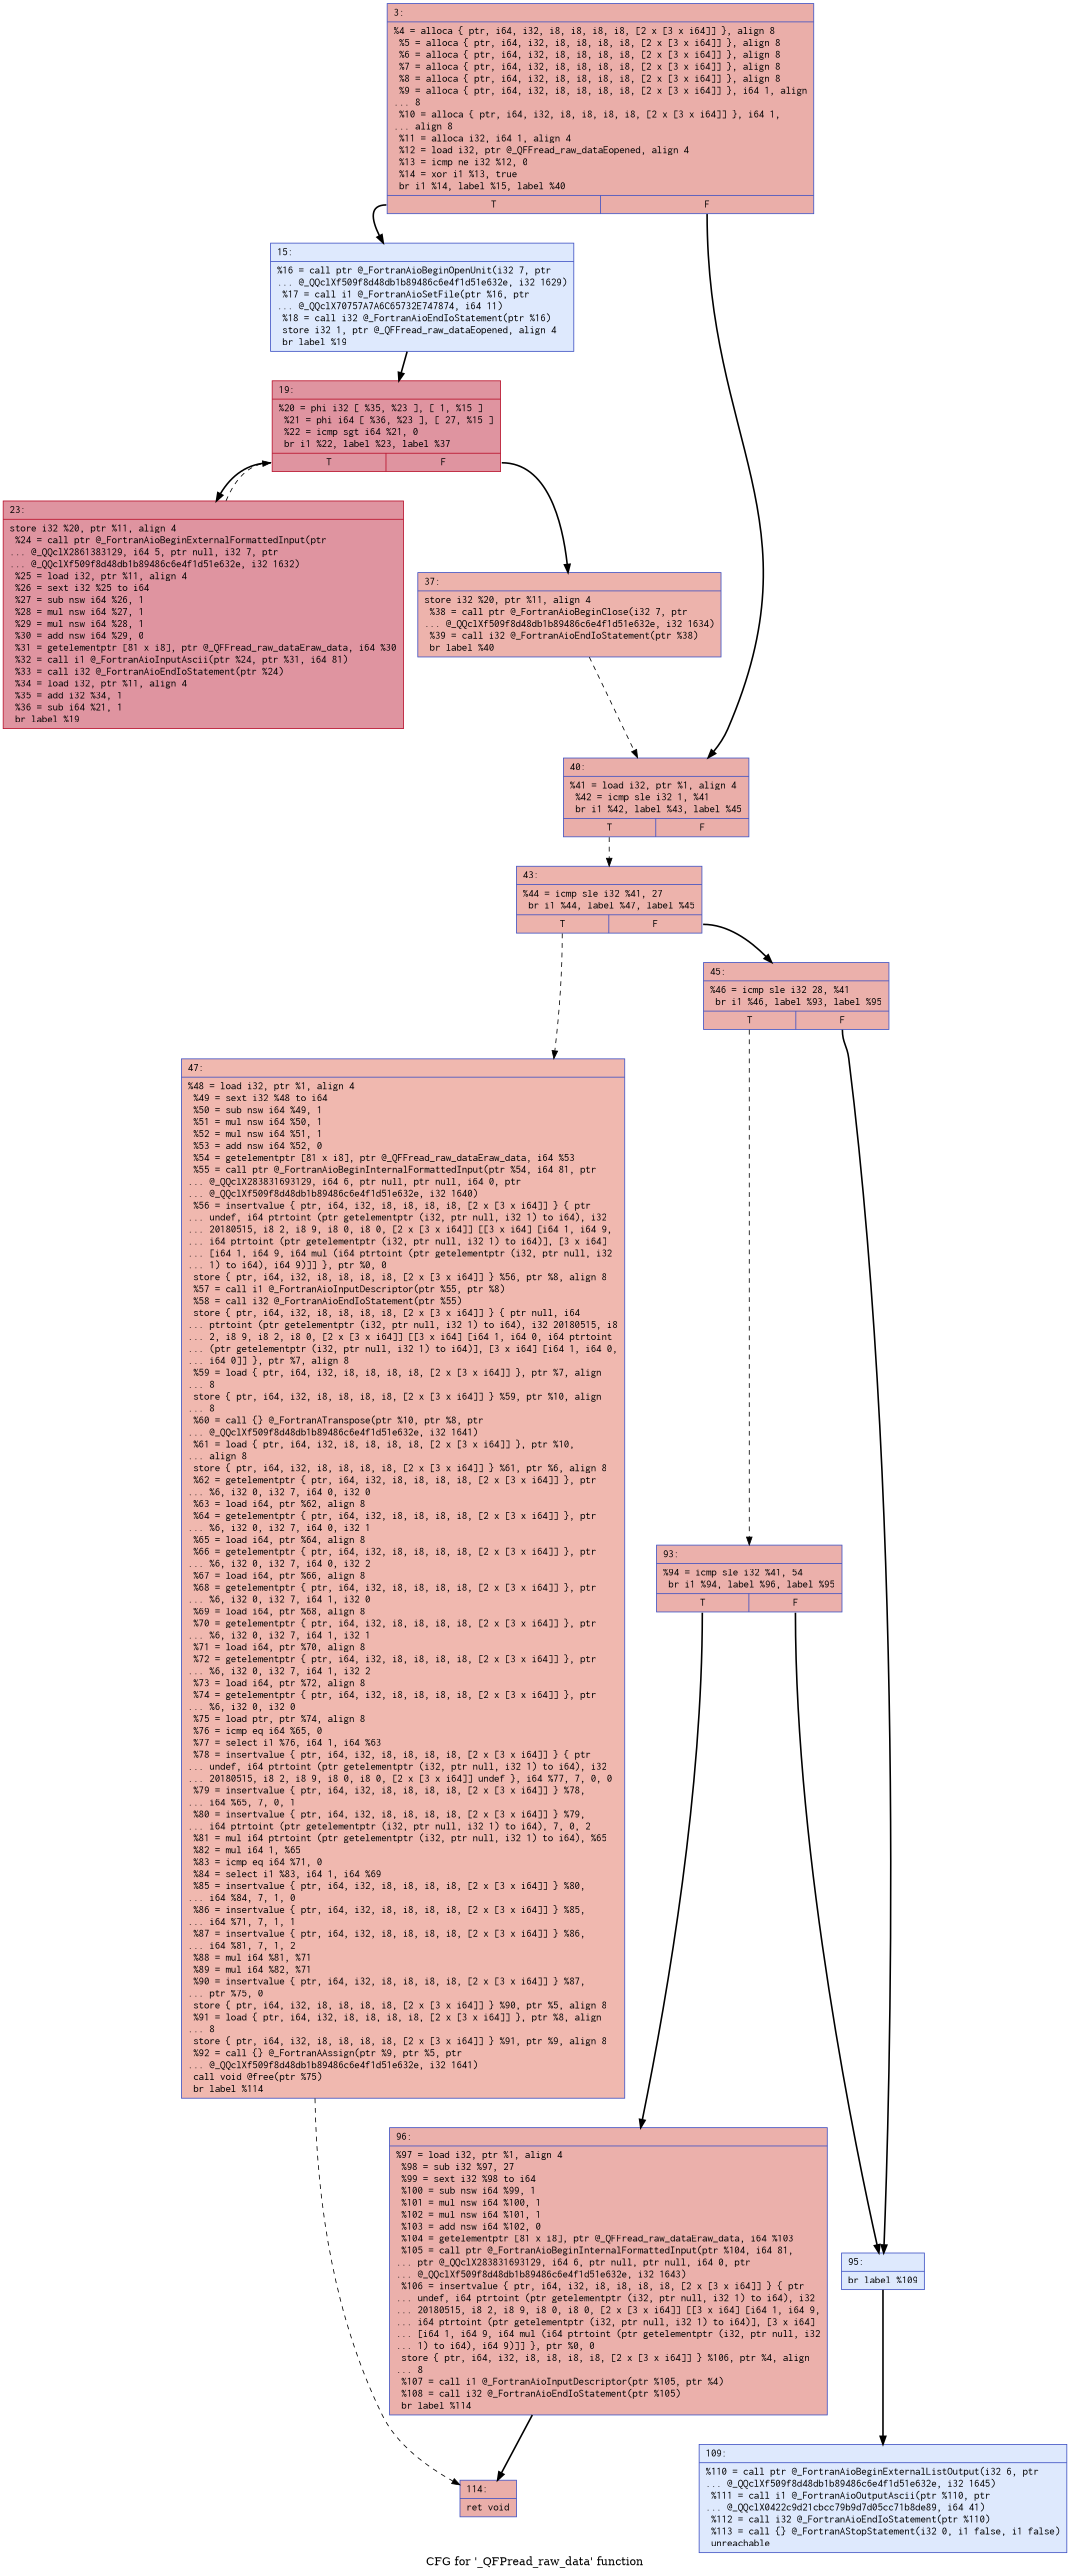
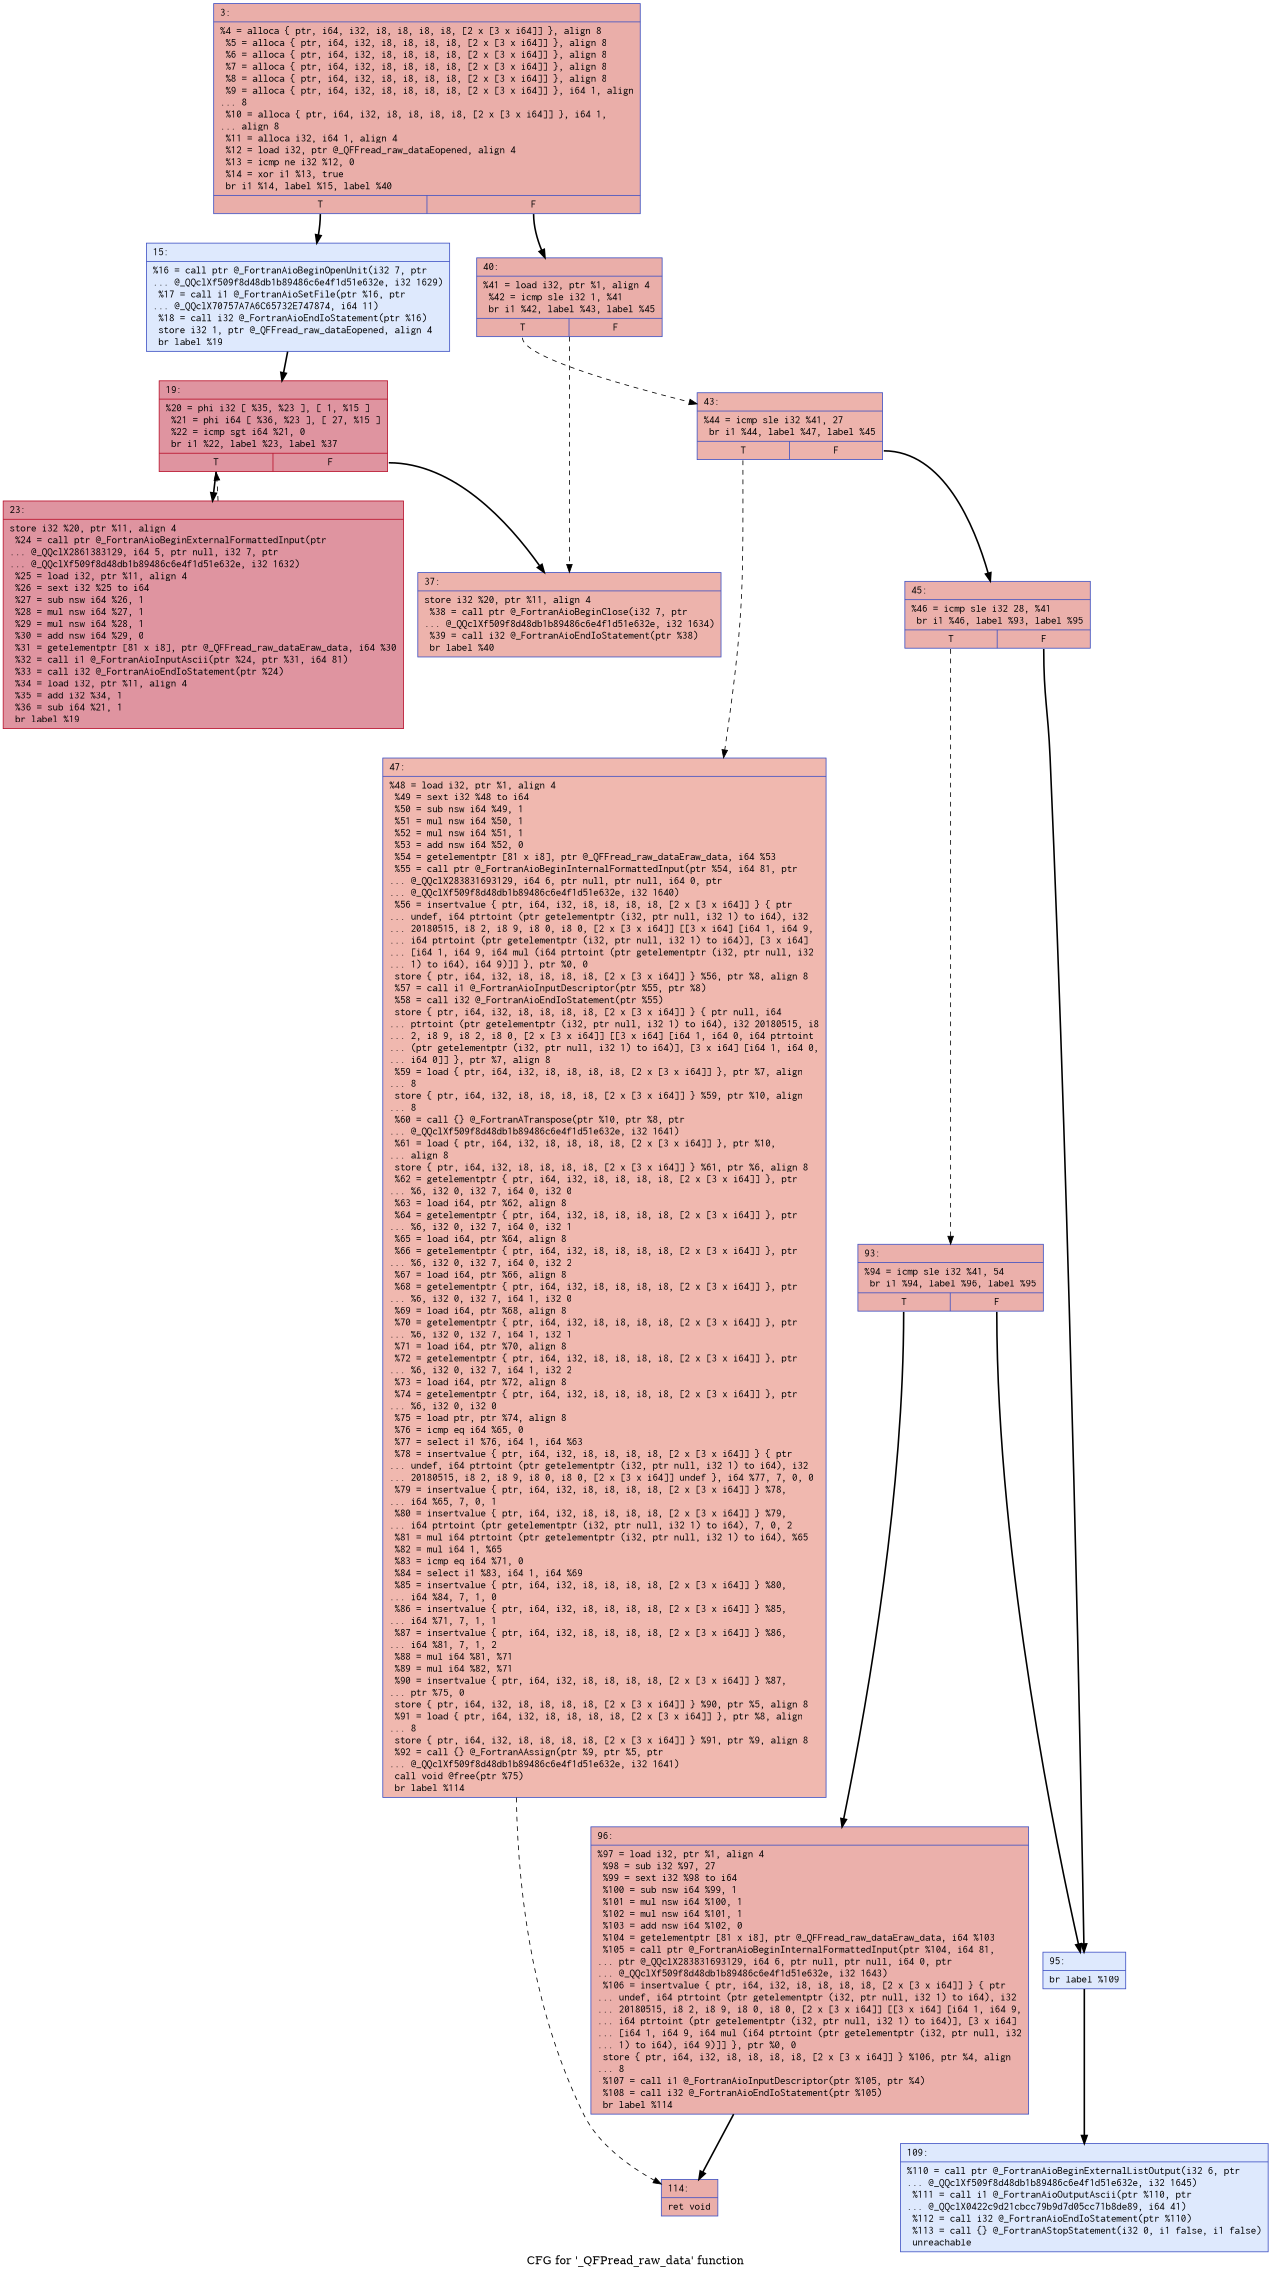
(612, 704) -> (569, 451)
